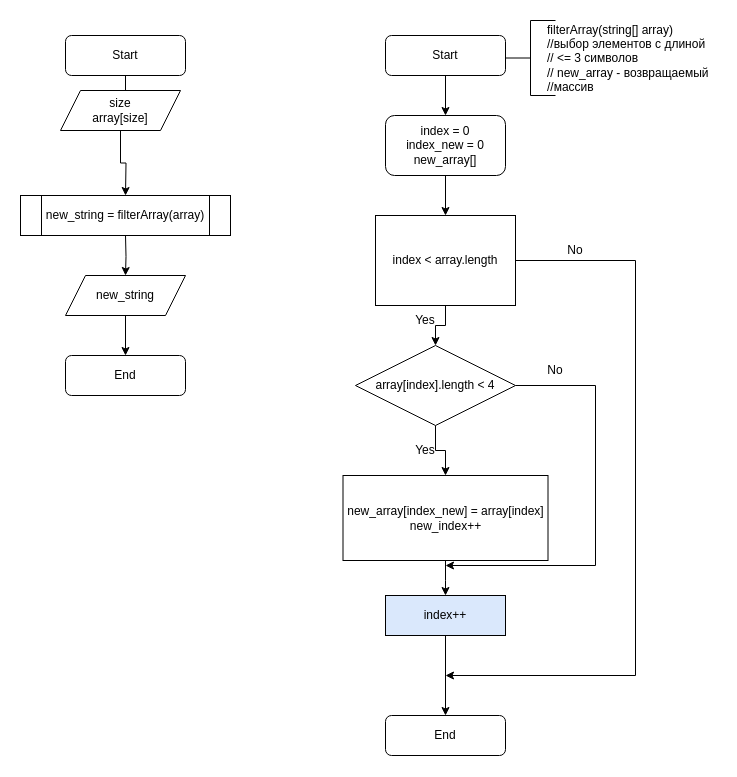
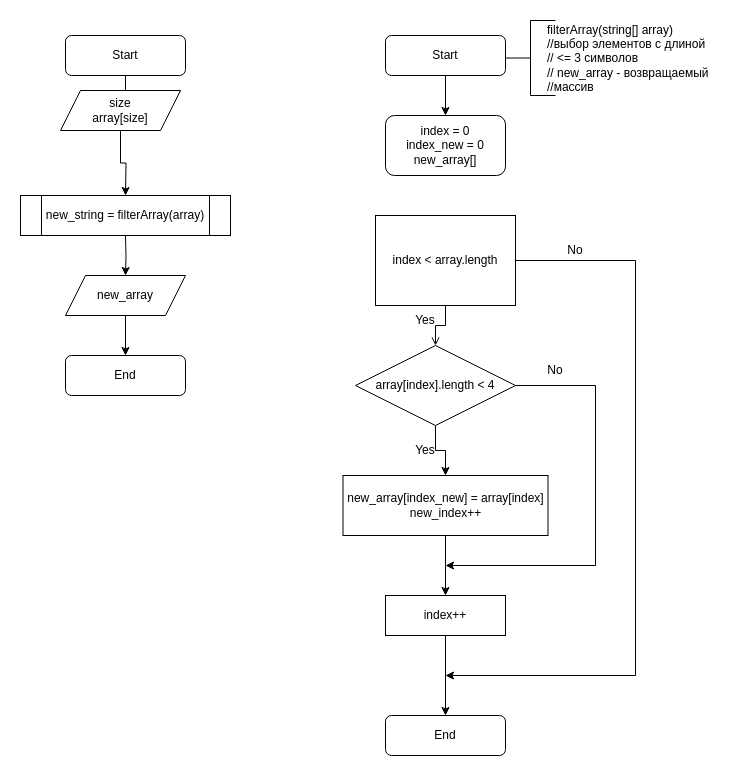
(446, 192) -> none
(126, 296) -> (126, 296)
(436, 337) -> (436, 338)
(446, 518) -> (446, 506)
(446, 616) -> (446, 616)
